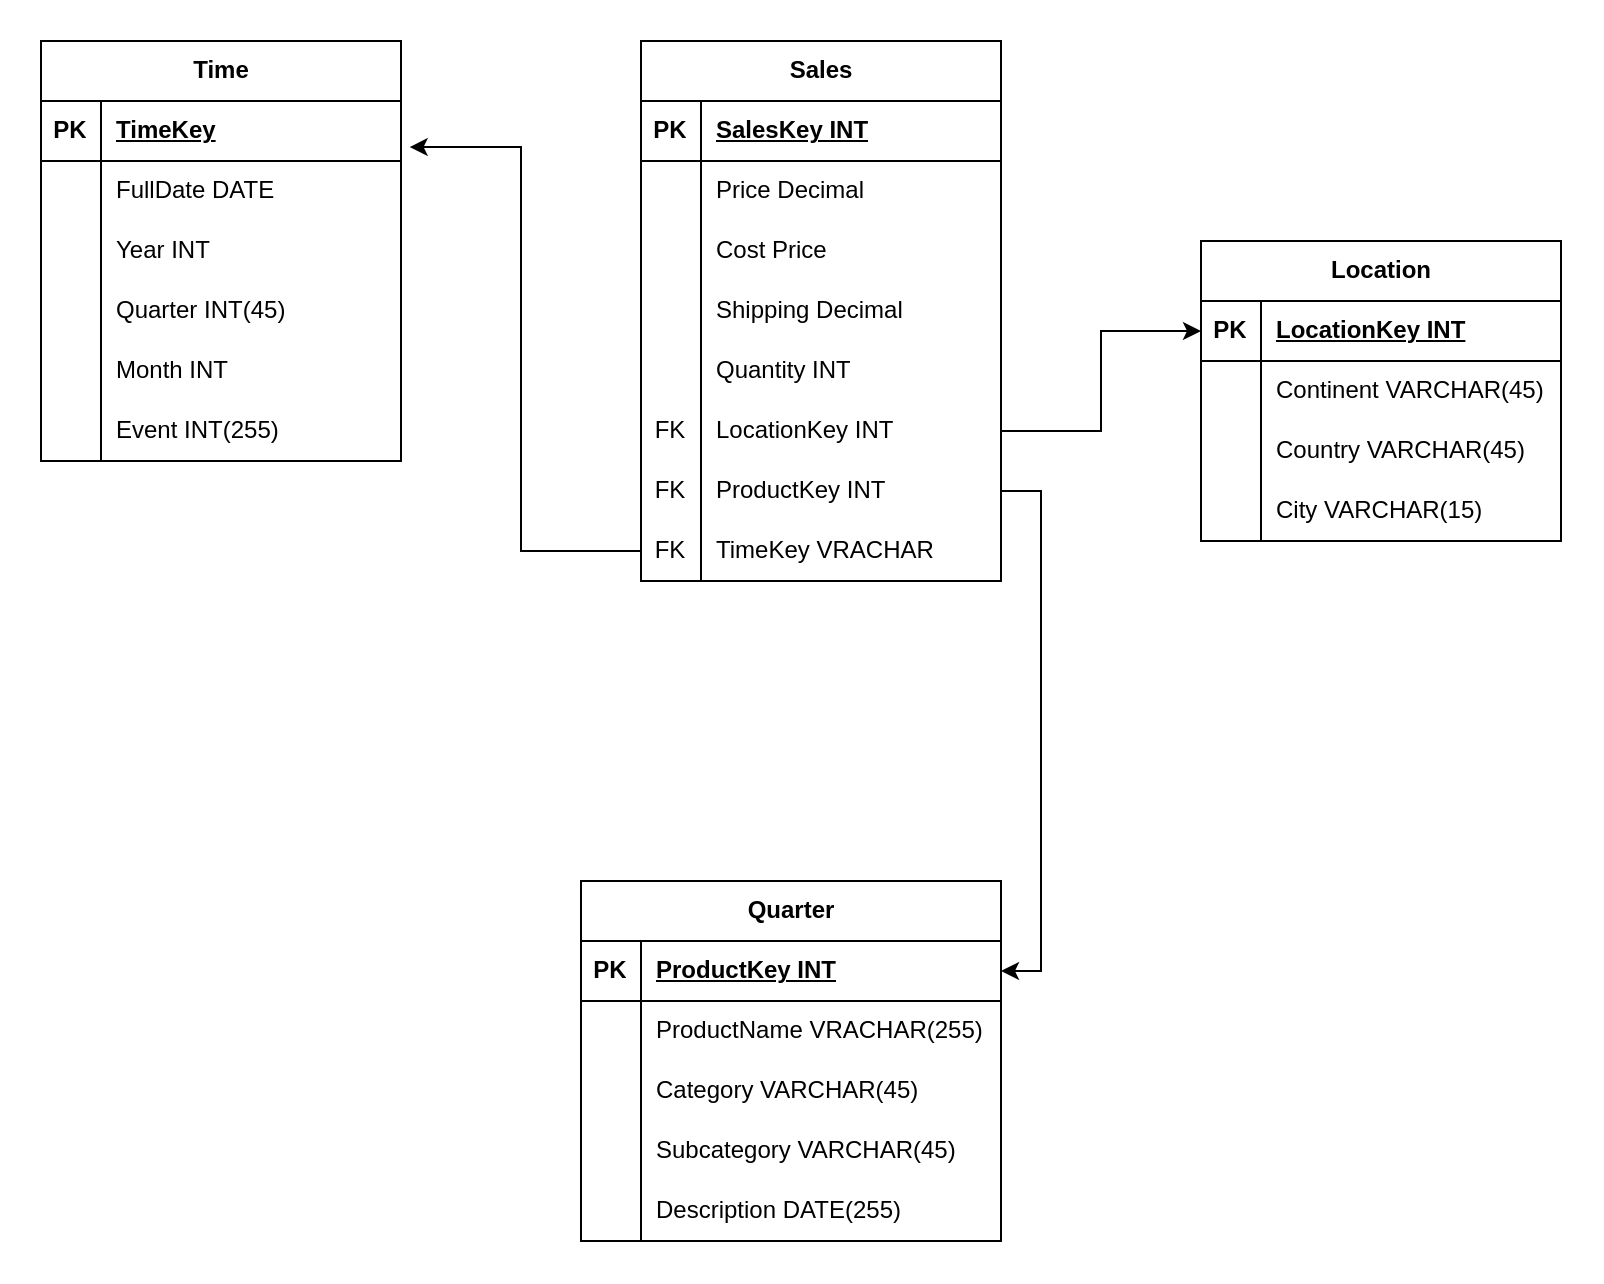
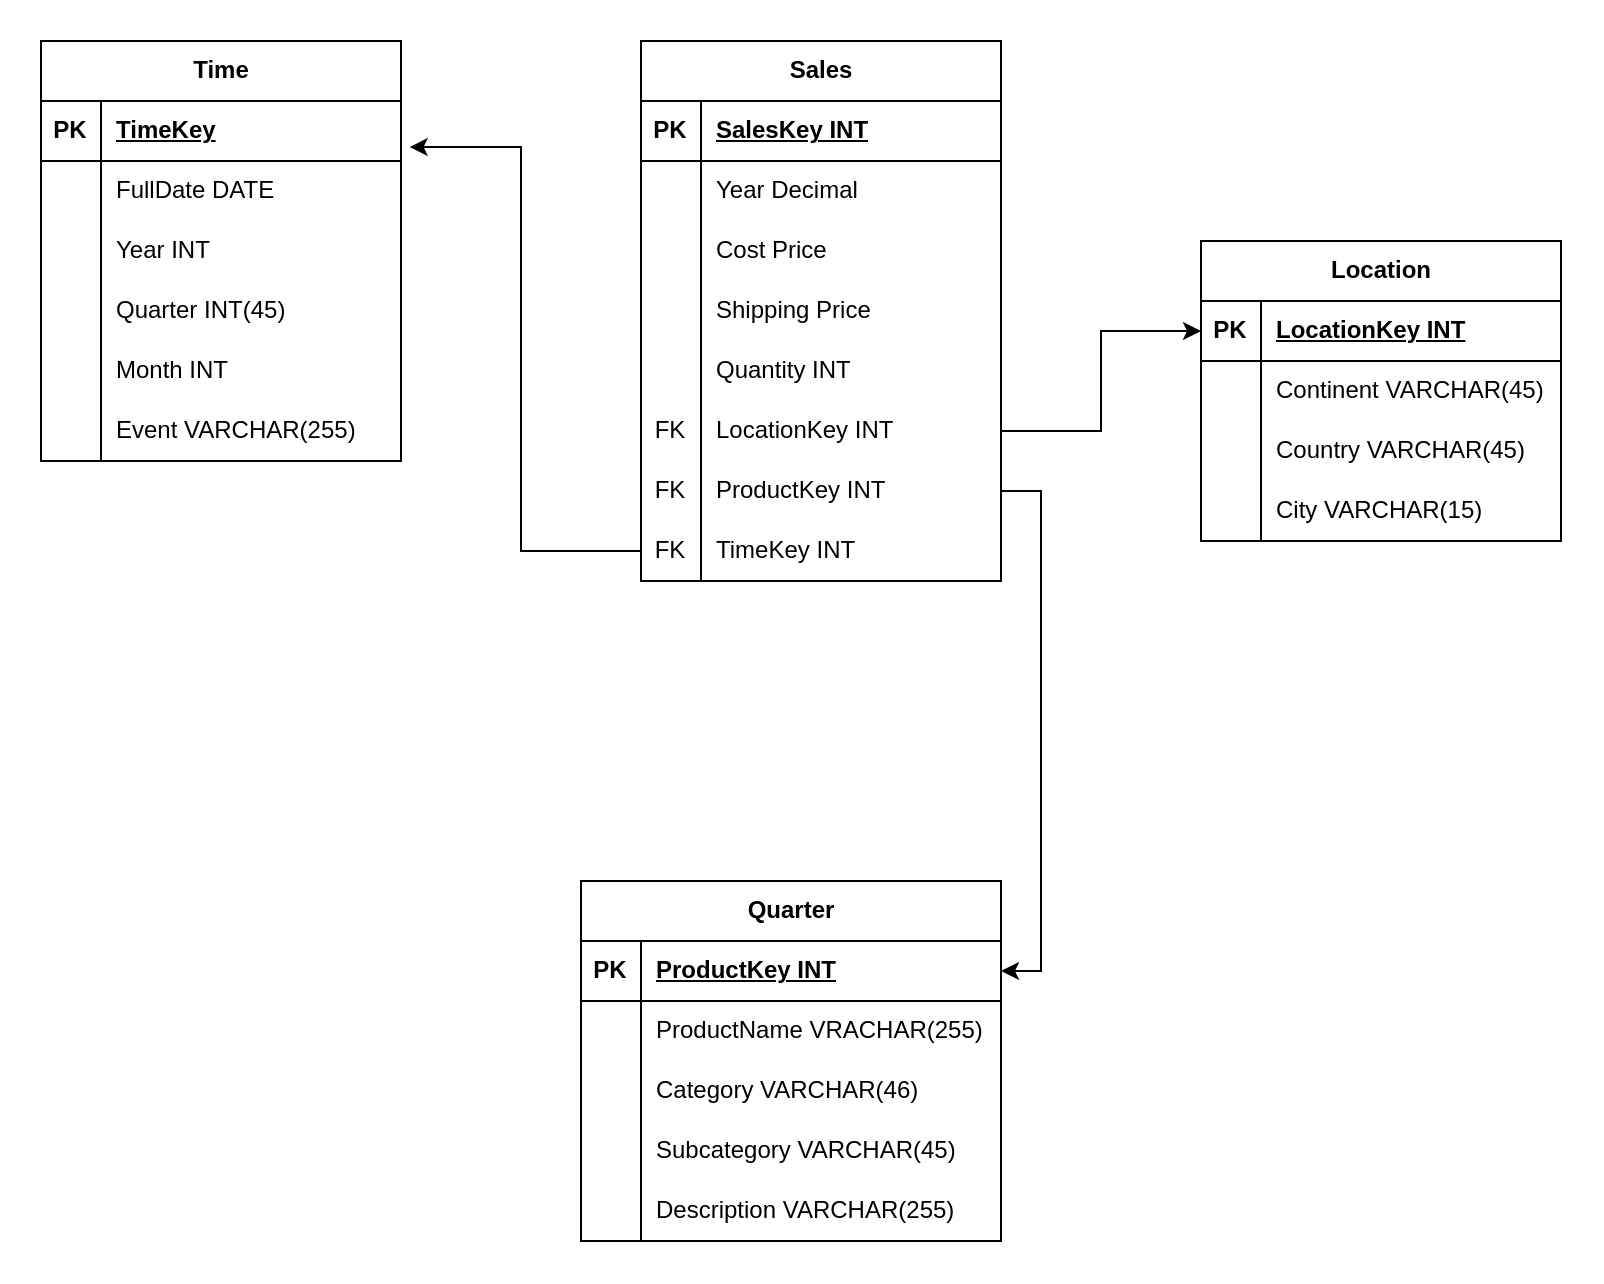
(792, 191) -> (788, 191)
(809, 311) -> (799, 311)
(208, 431) -> (235, 431)
(812, 551) -> (785, 551)
(788, 1091) -> (788, 1091)
(789, 1211) -> (809, 1211)
